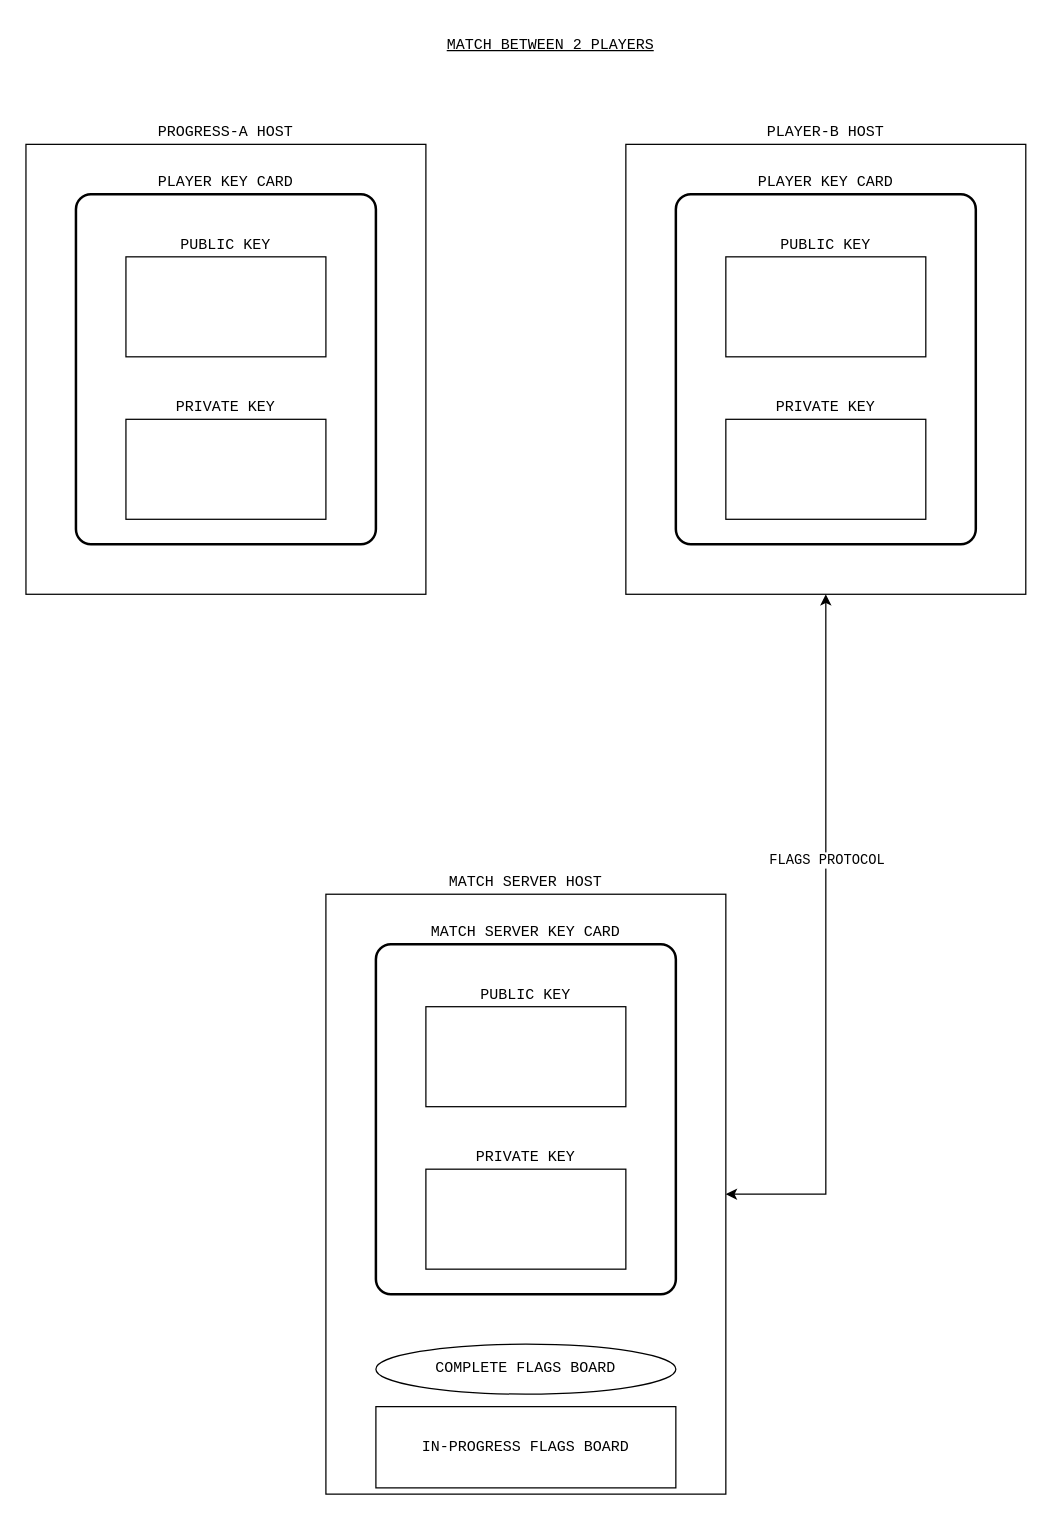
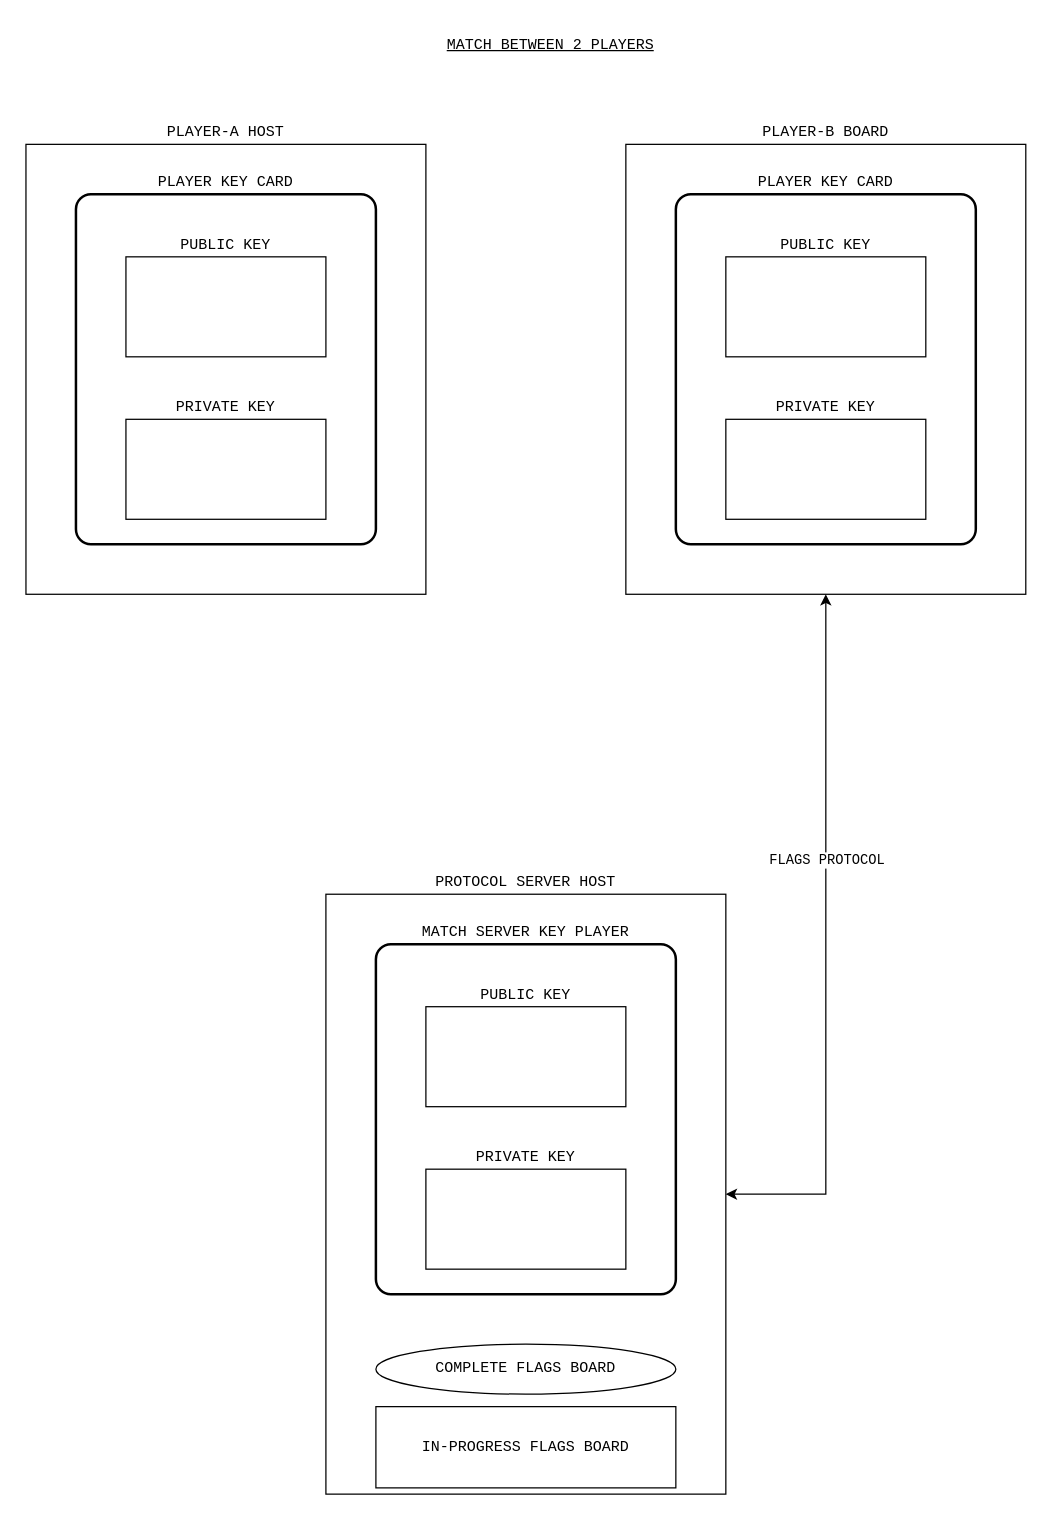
(226, 132) -> (226, 132)
(826, 132) -> (826, 132)
(526, 882) -> (526, 882)
(526, 932) -> (526, 932)
